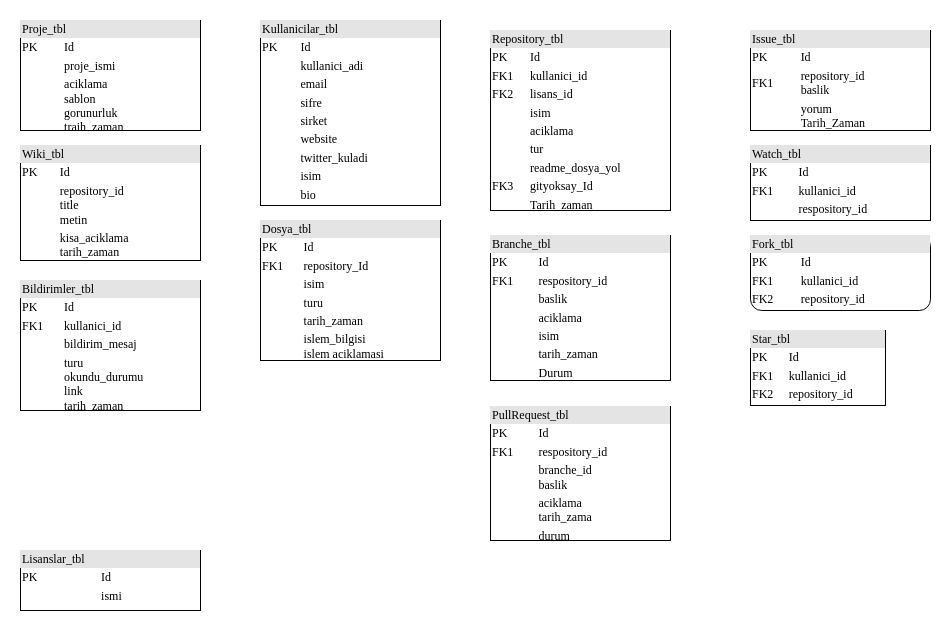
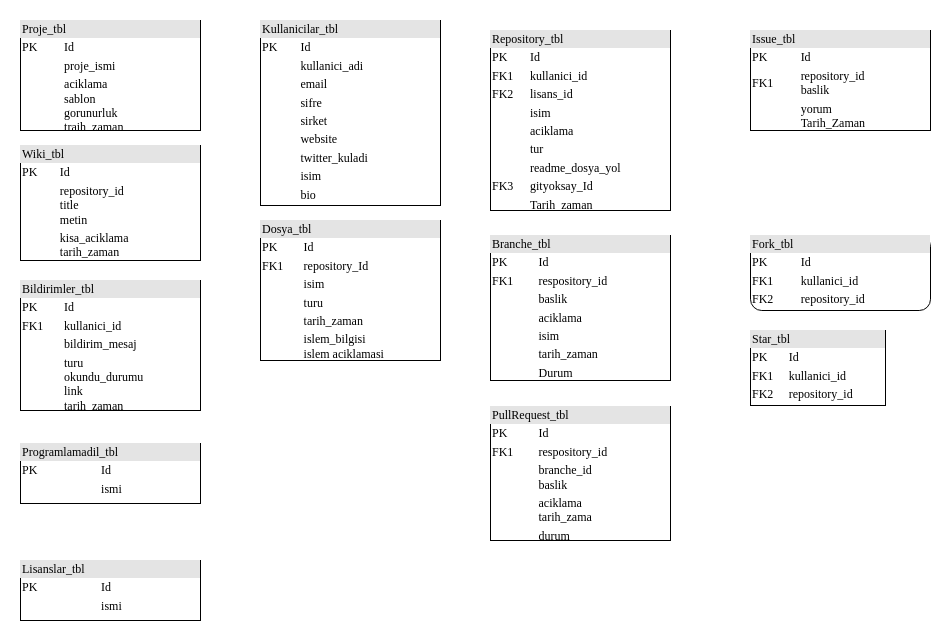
(841, 183) -> none
none -> (111, 474)
(111, 581) -> (111, 591)
